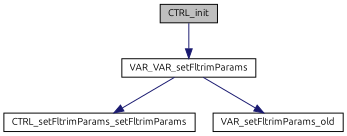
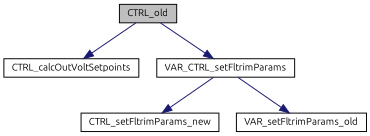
(189, 14) -> (148, 14)
none -> (71, 68)
(189, 68) -> (226, 68)
(100, 122) -> (150, 122)
